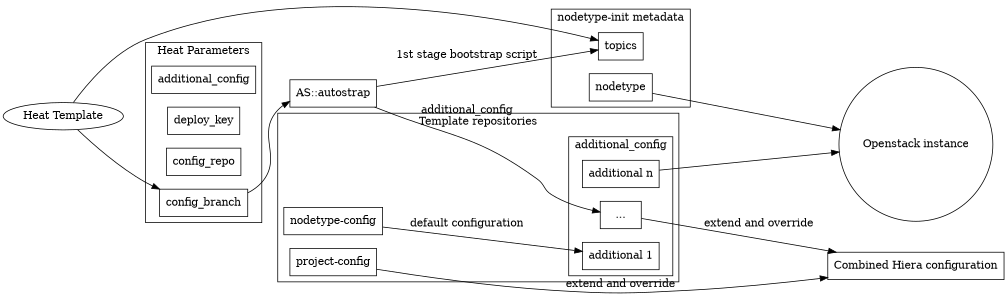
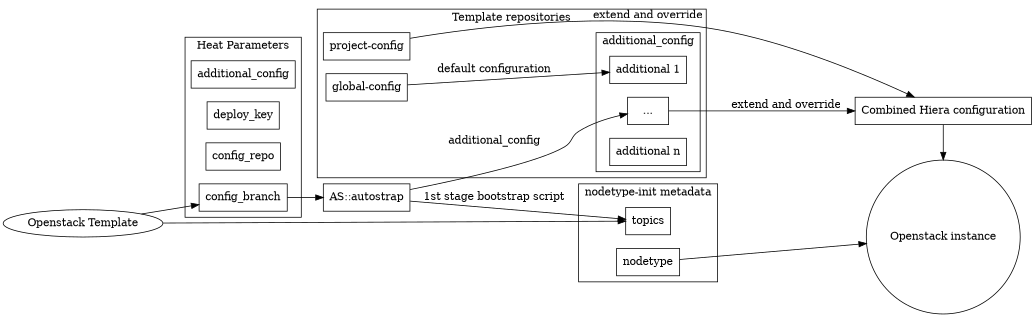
(63, 116) -> (83, 223)
(745, 161) -> (943, 138)
(333, 221) -> (367, 87)
